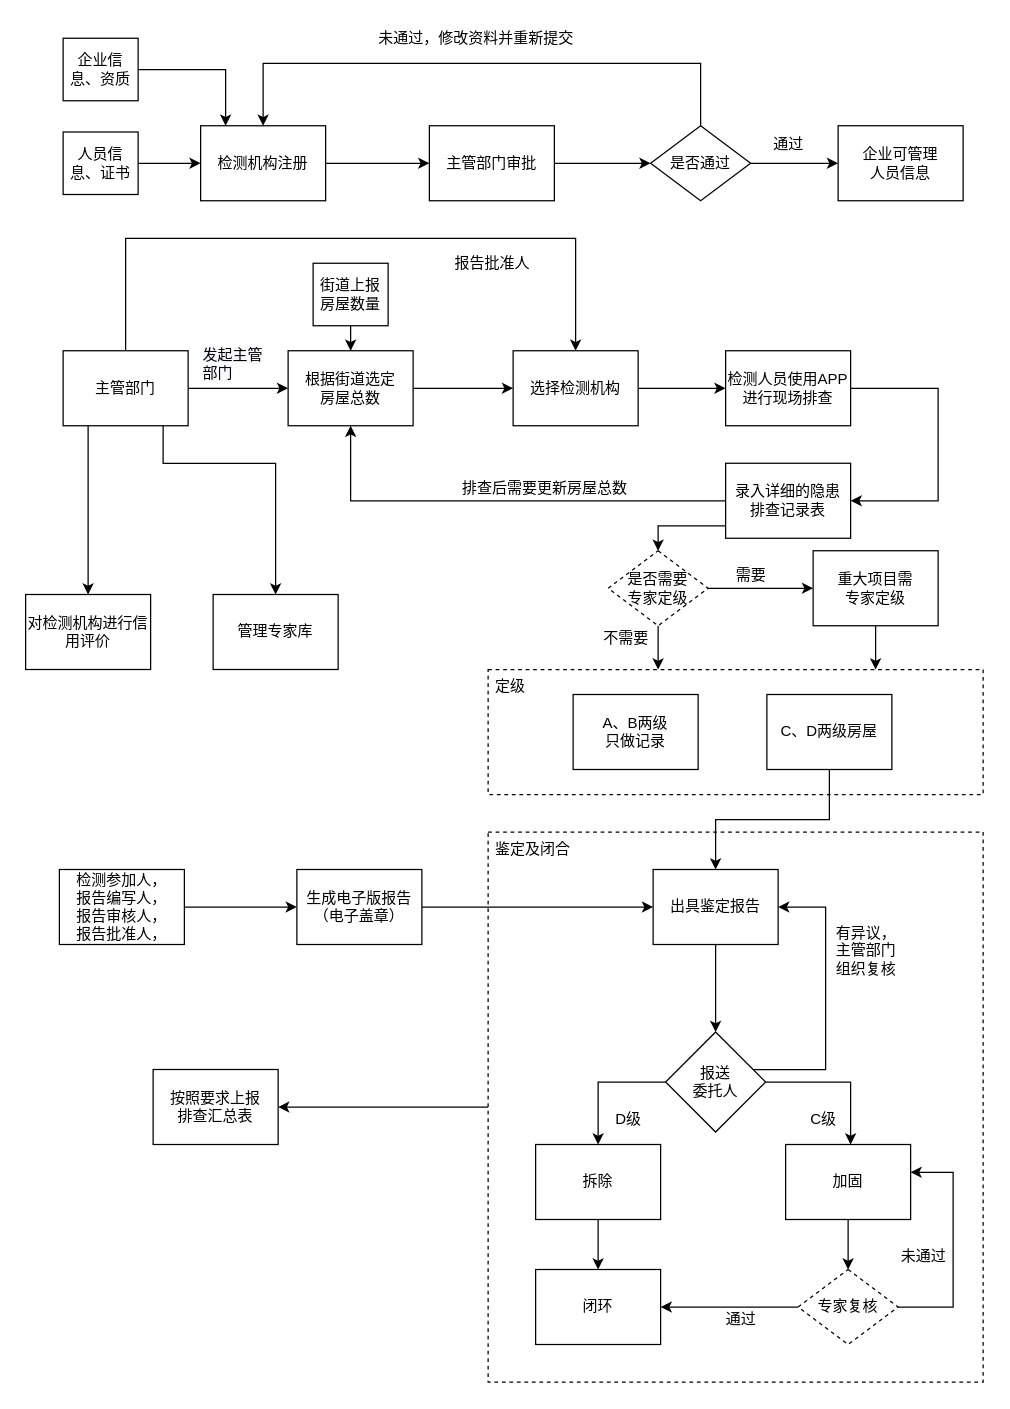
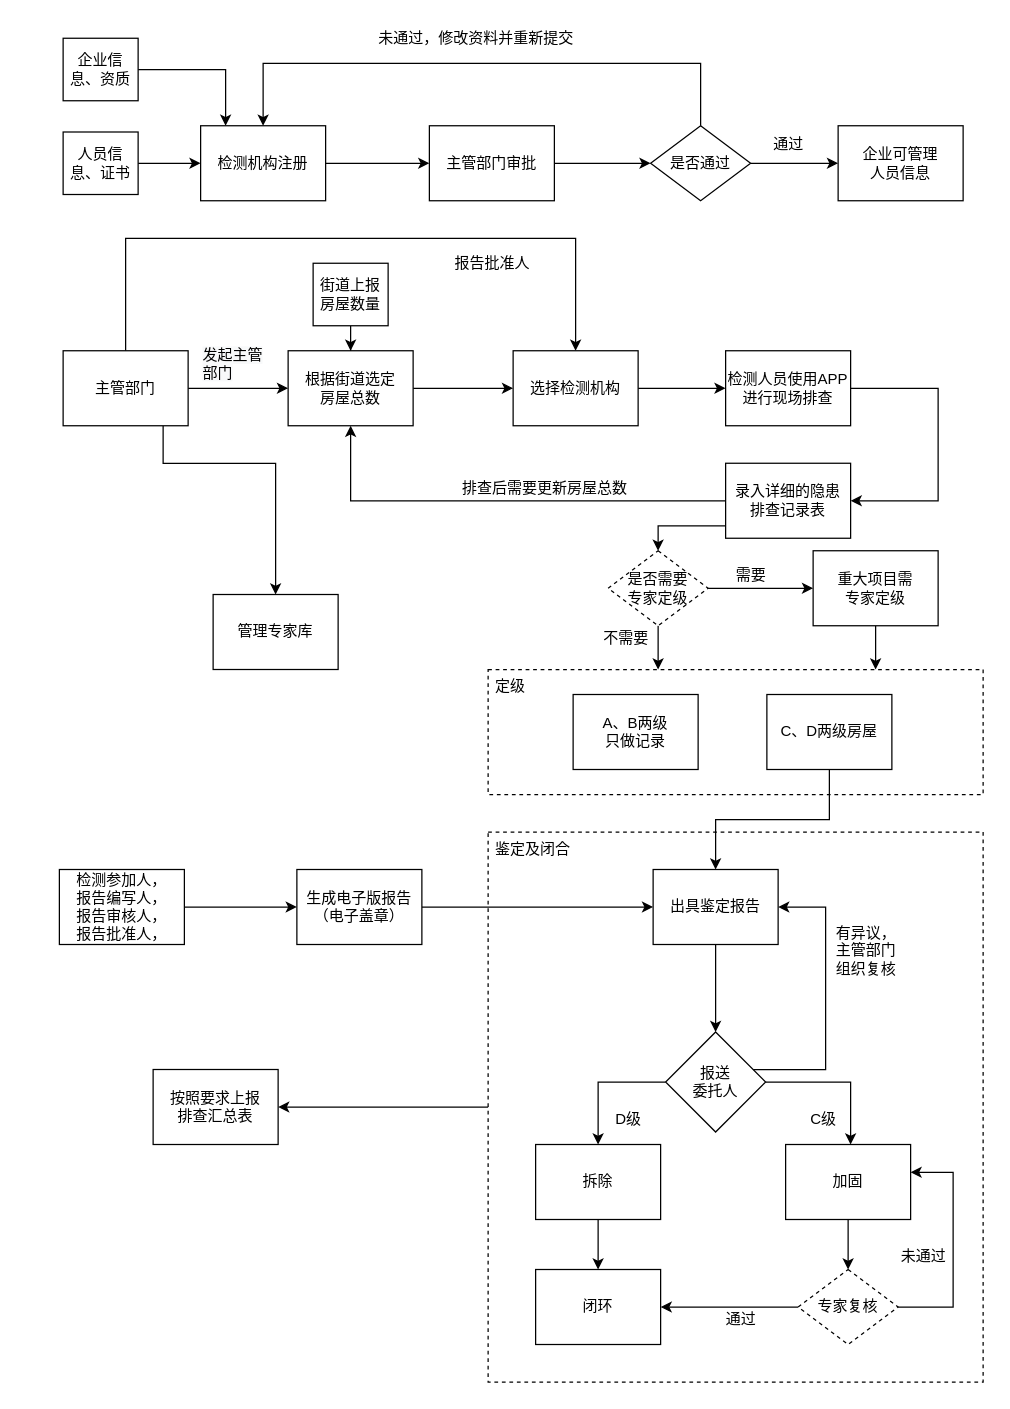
(88, 506) -> none
(88, 632) -> none
